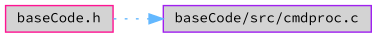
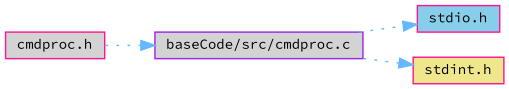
(59, 19) -> (55, 45)
none -> (459, 19)
none -> (459, 70)
